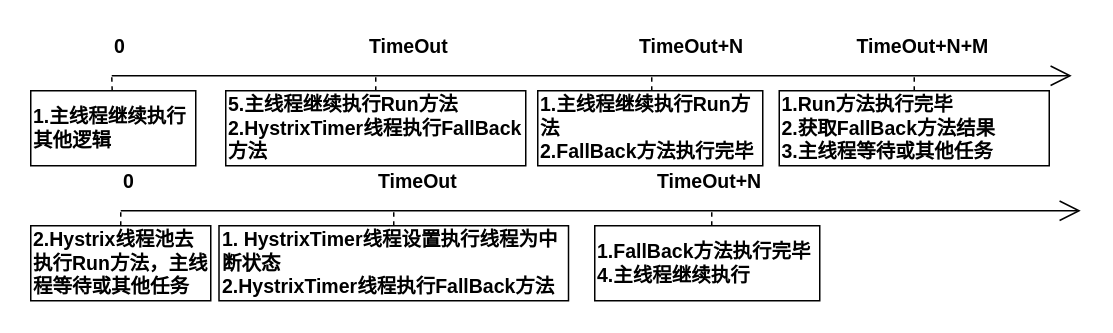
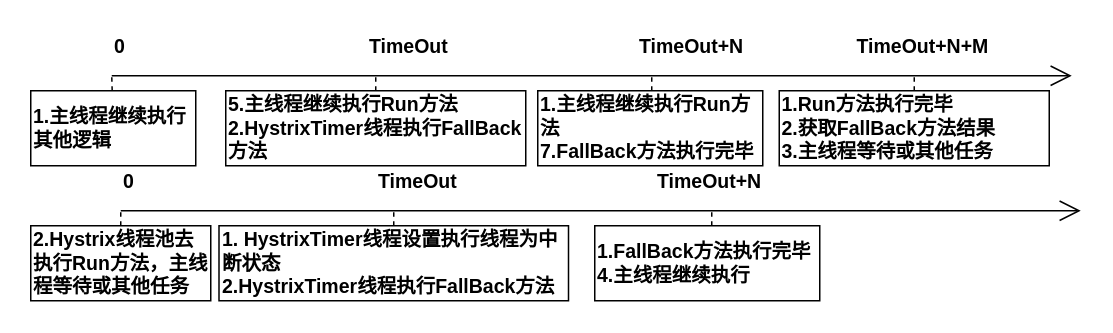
(652, 128) -> (652, 128)
